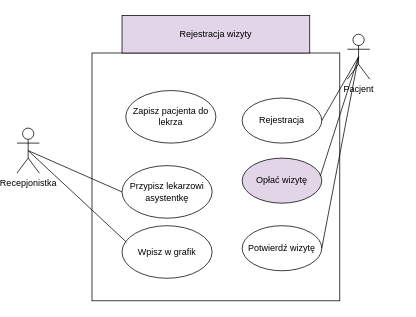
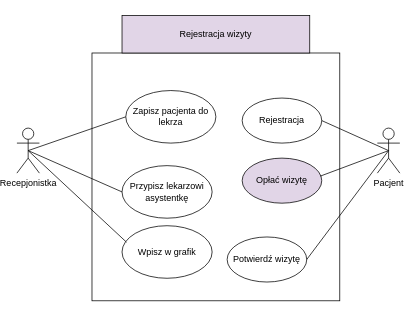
(358, 57) -> (388, 150)
none -> (78, 133)
(282, 248) -> (267, 259)
